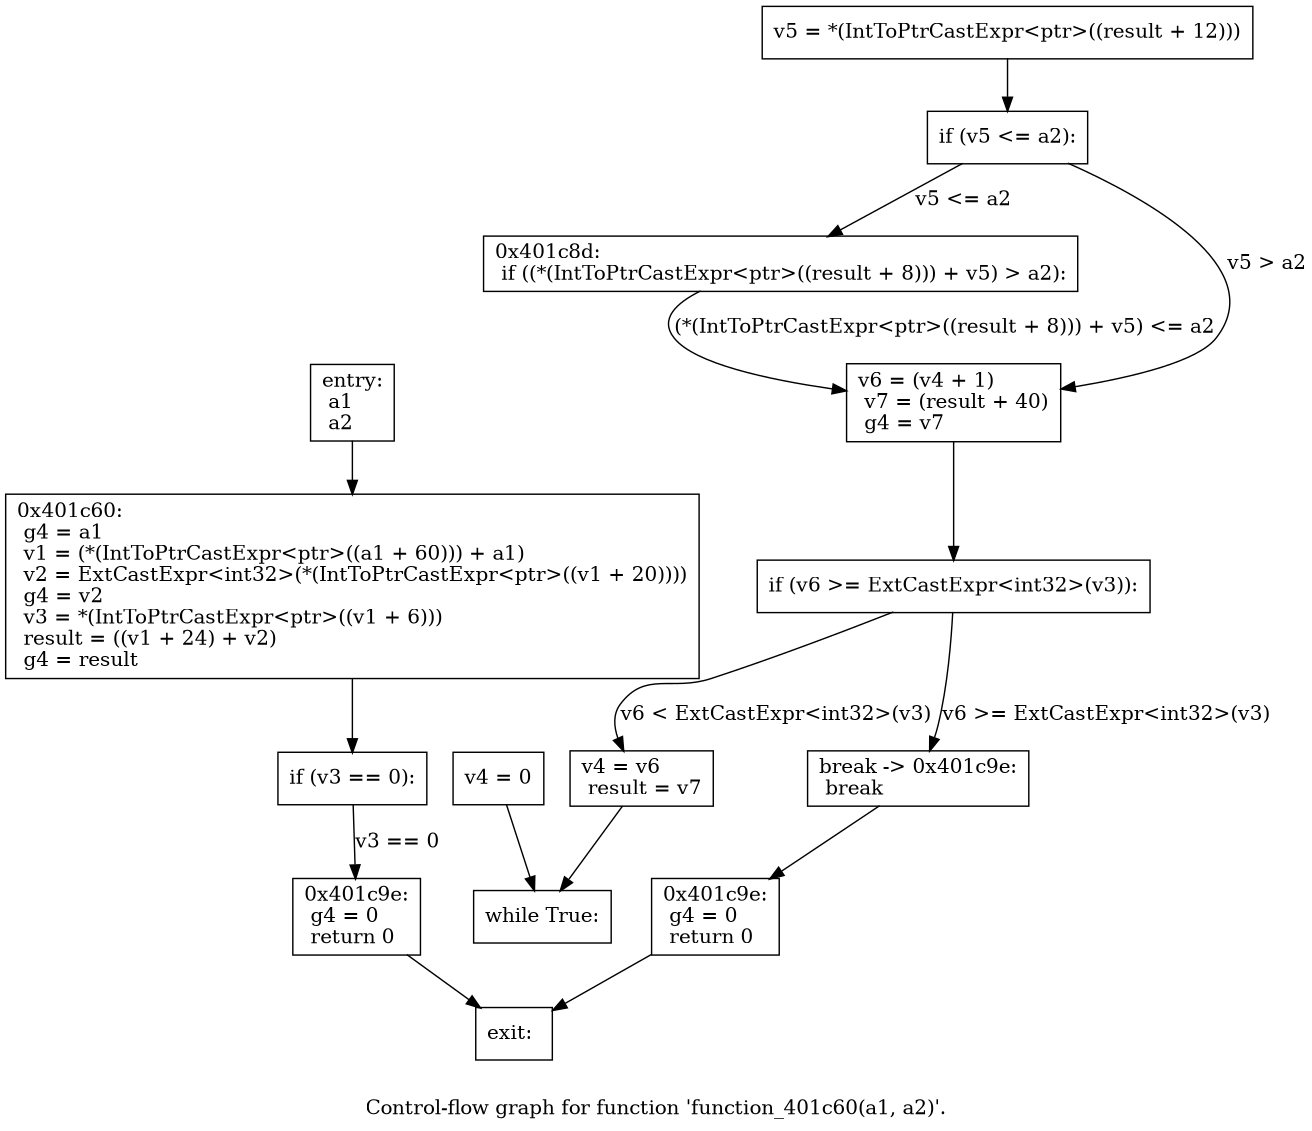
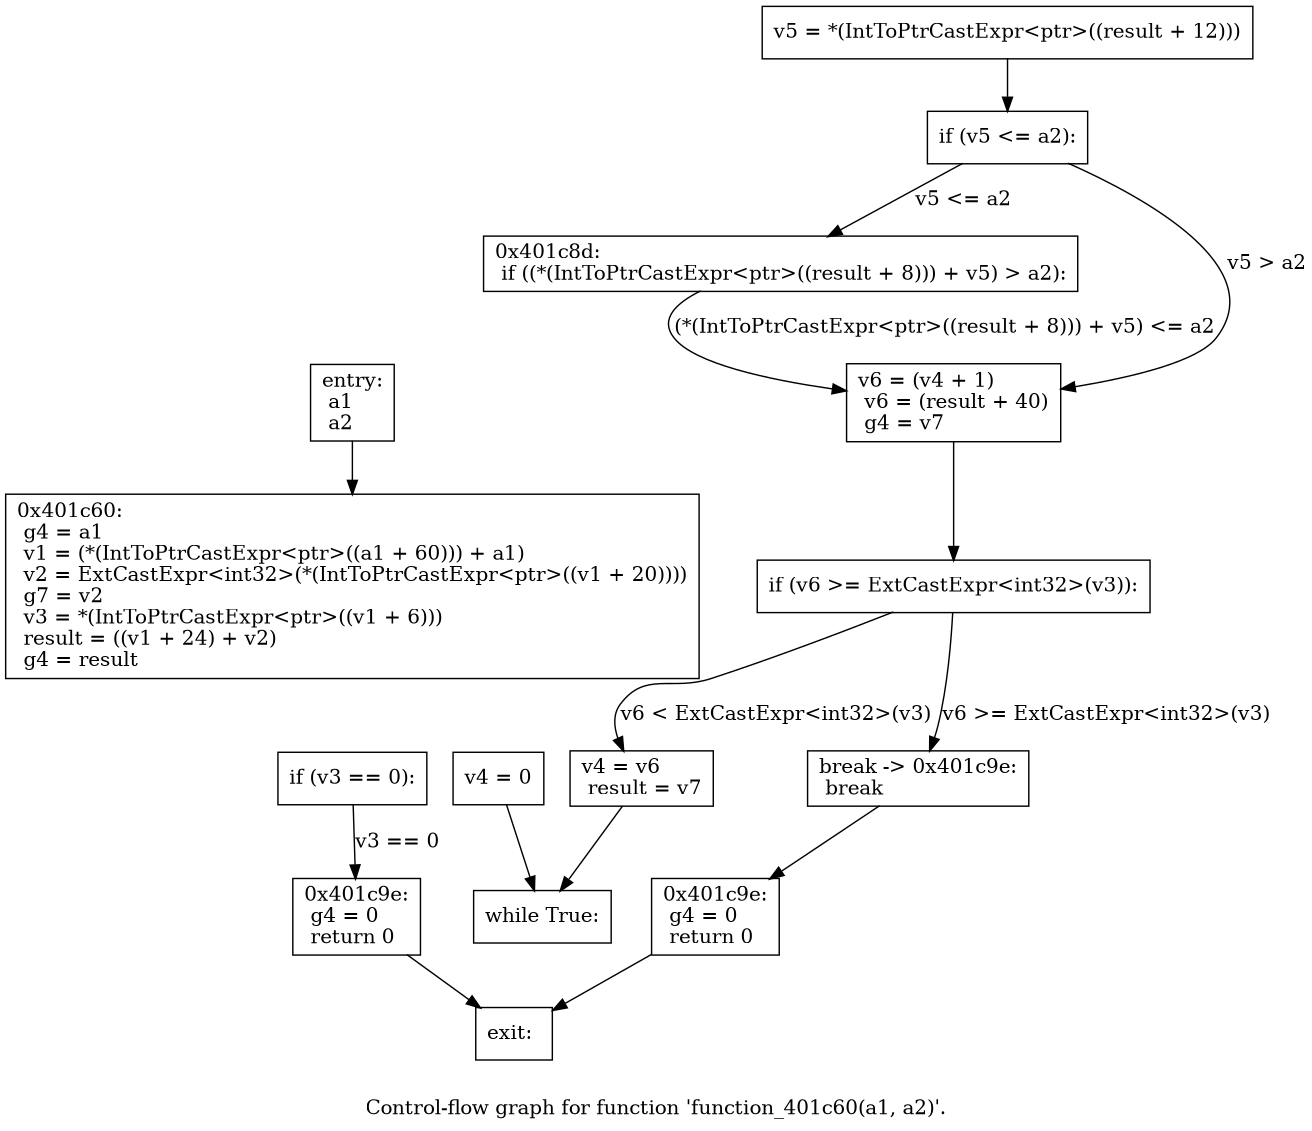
(954, 402) -> (954, 402)
(60, 596) -> (60, 596)
(352, 708) -> none
